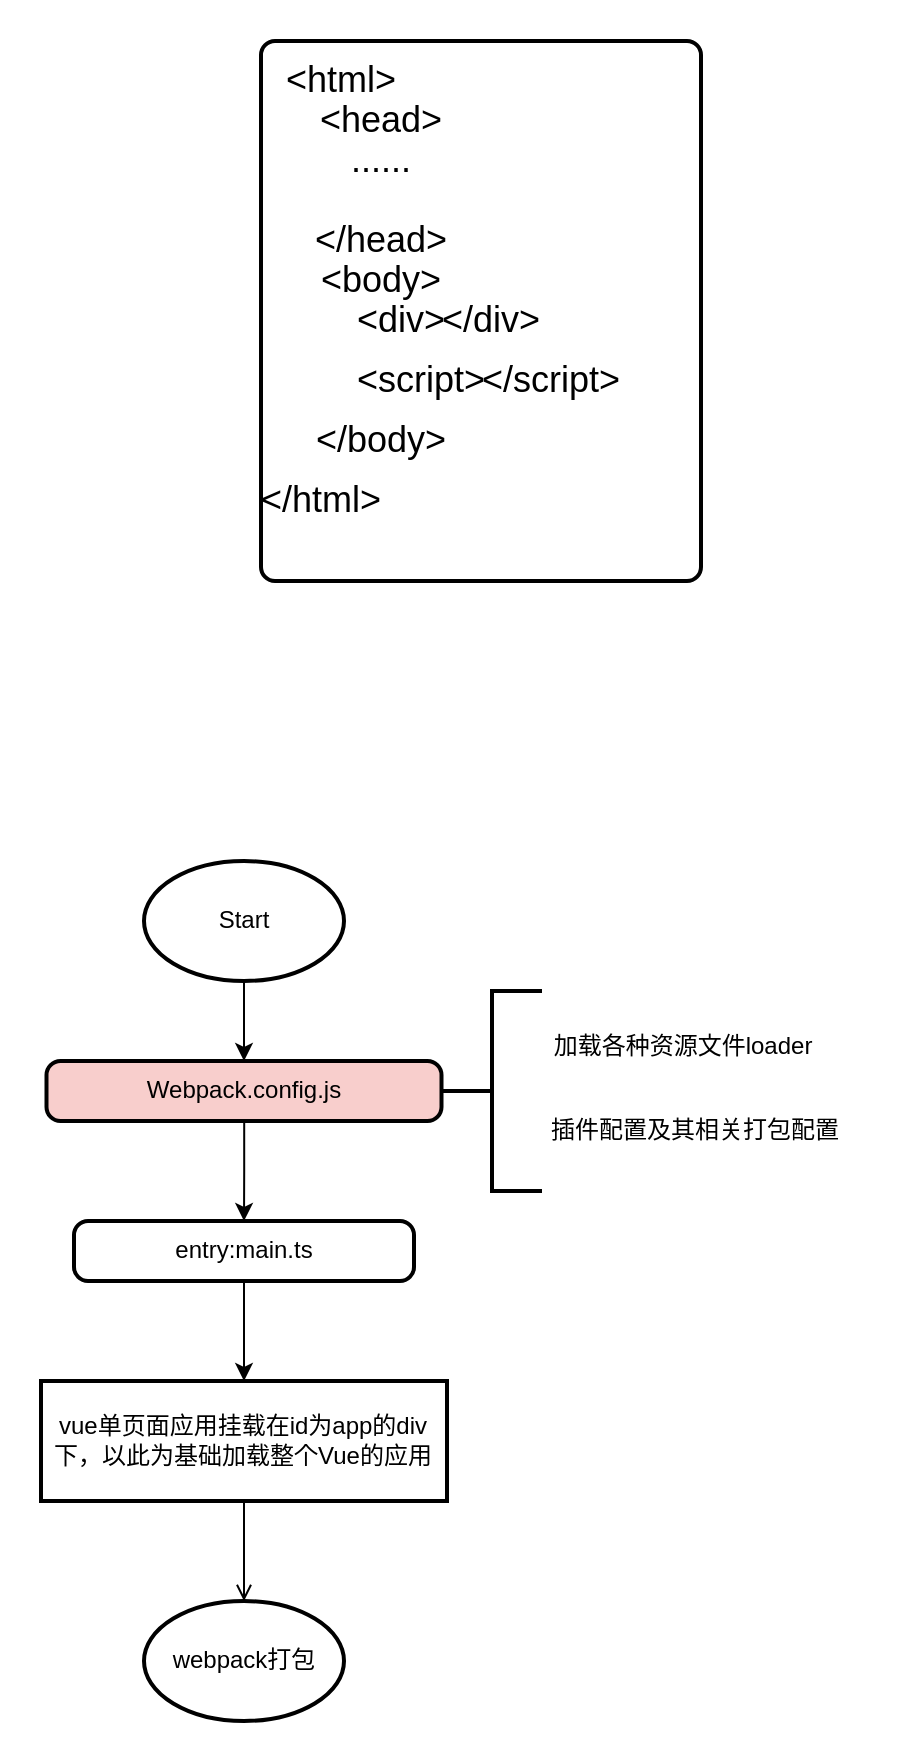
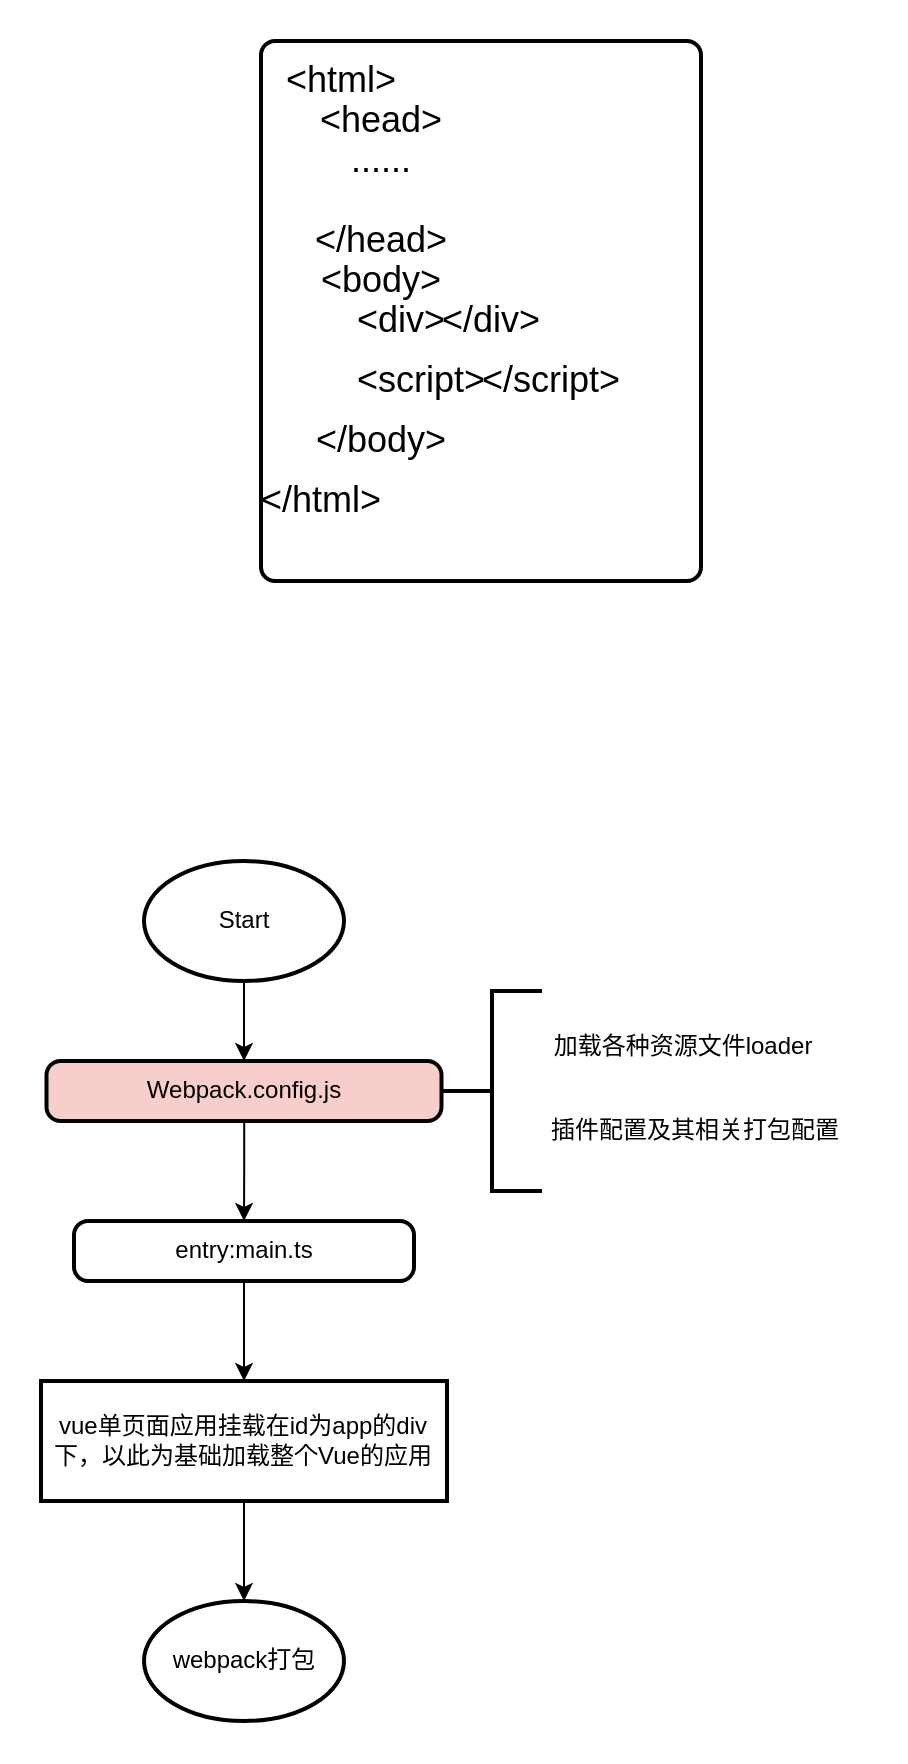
(244, 1588) -> (244, 1586)
